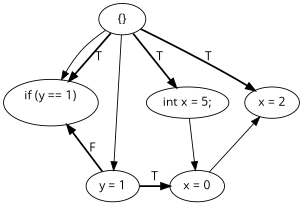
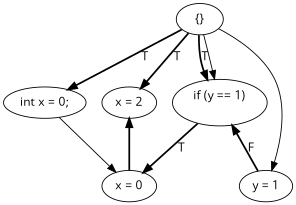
(188, 103) -> (45, 103)
(232, 148) -> (129, 149)
(150, 186) -> (174, 145)
